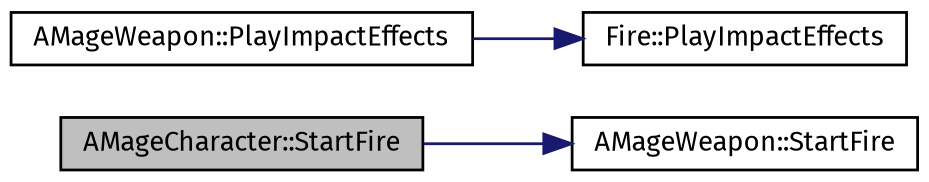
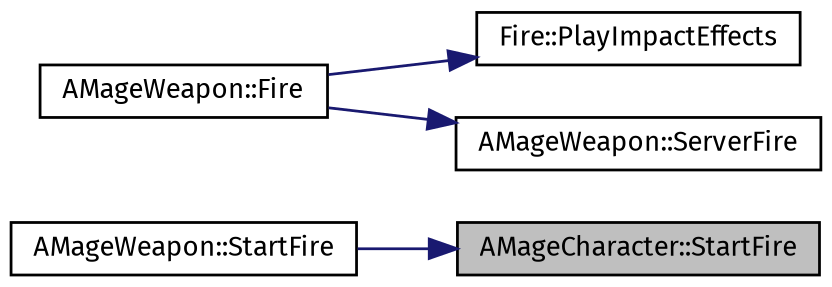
(242, 39) -> (184, 91)
(483, 144) -> (393, 249)
none -> (638, 144)
